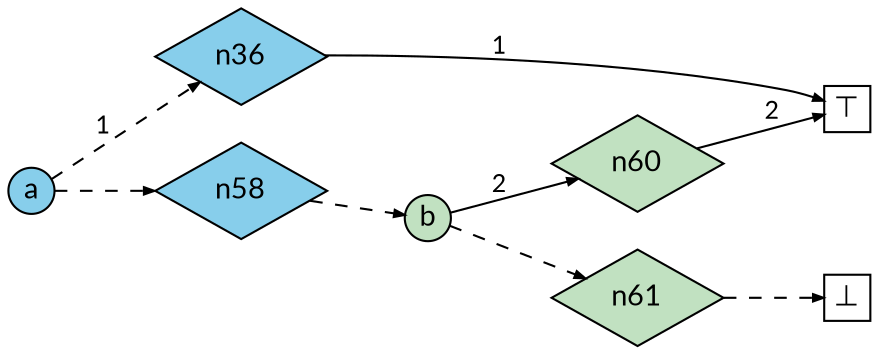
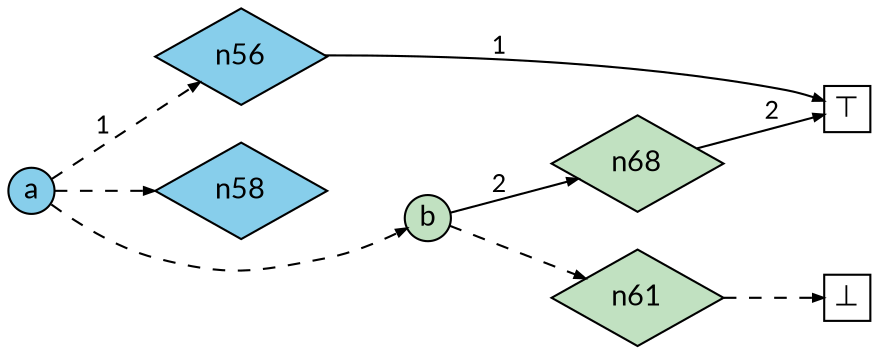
(241, 57) -> (241, 57)
(638, 164) -> (638, 164)
(352, 207) -> (219, 270)
